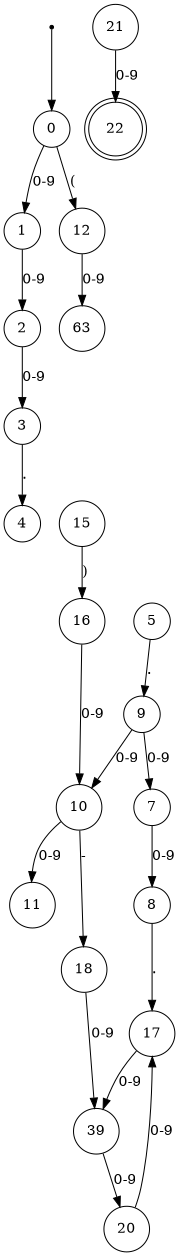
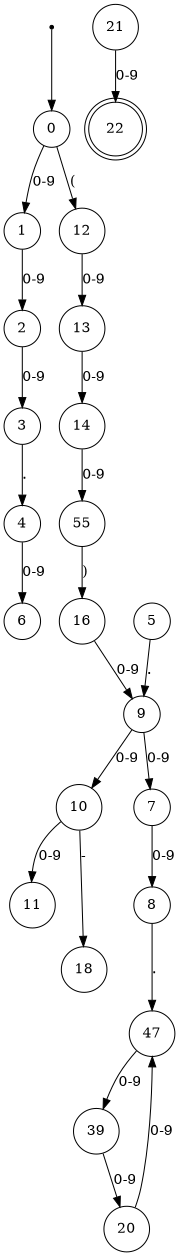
(82, 329) -> (82, 329)
none -> (82, 426)
(82, 524) -> (82, 524)
none -> (22, 621)
(81, 709) -> (111, 666)
(152, 1034) -> (152, 1034)
(90, 1045) -> none
